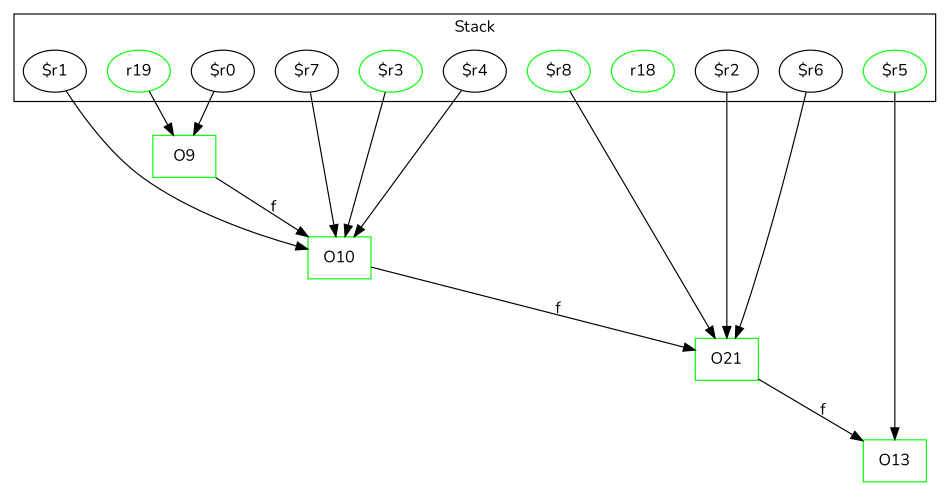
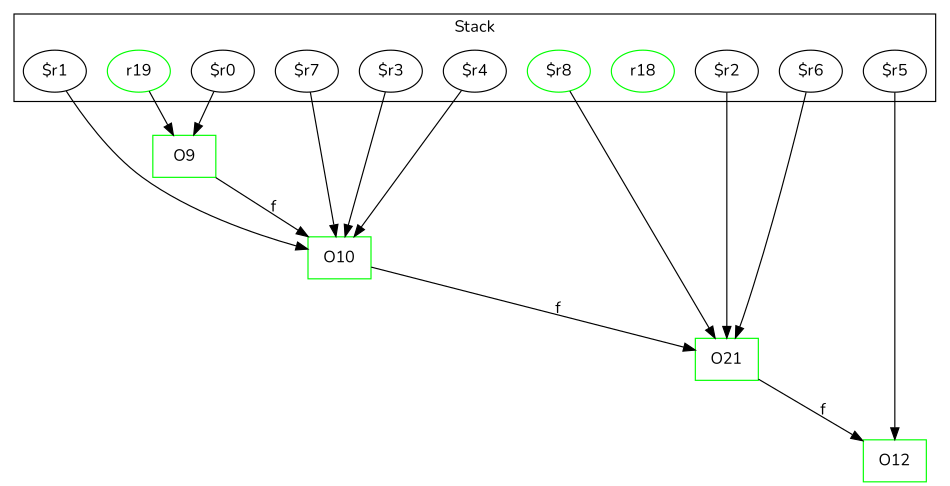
(391, 71) -> (391, 71)
(895, 71) -> (895, 71)
(895, 461) -> (895, 461)
